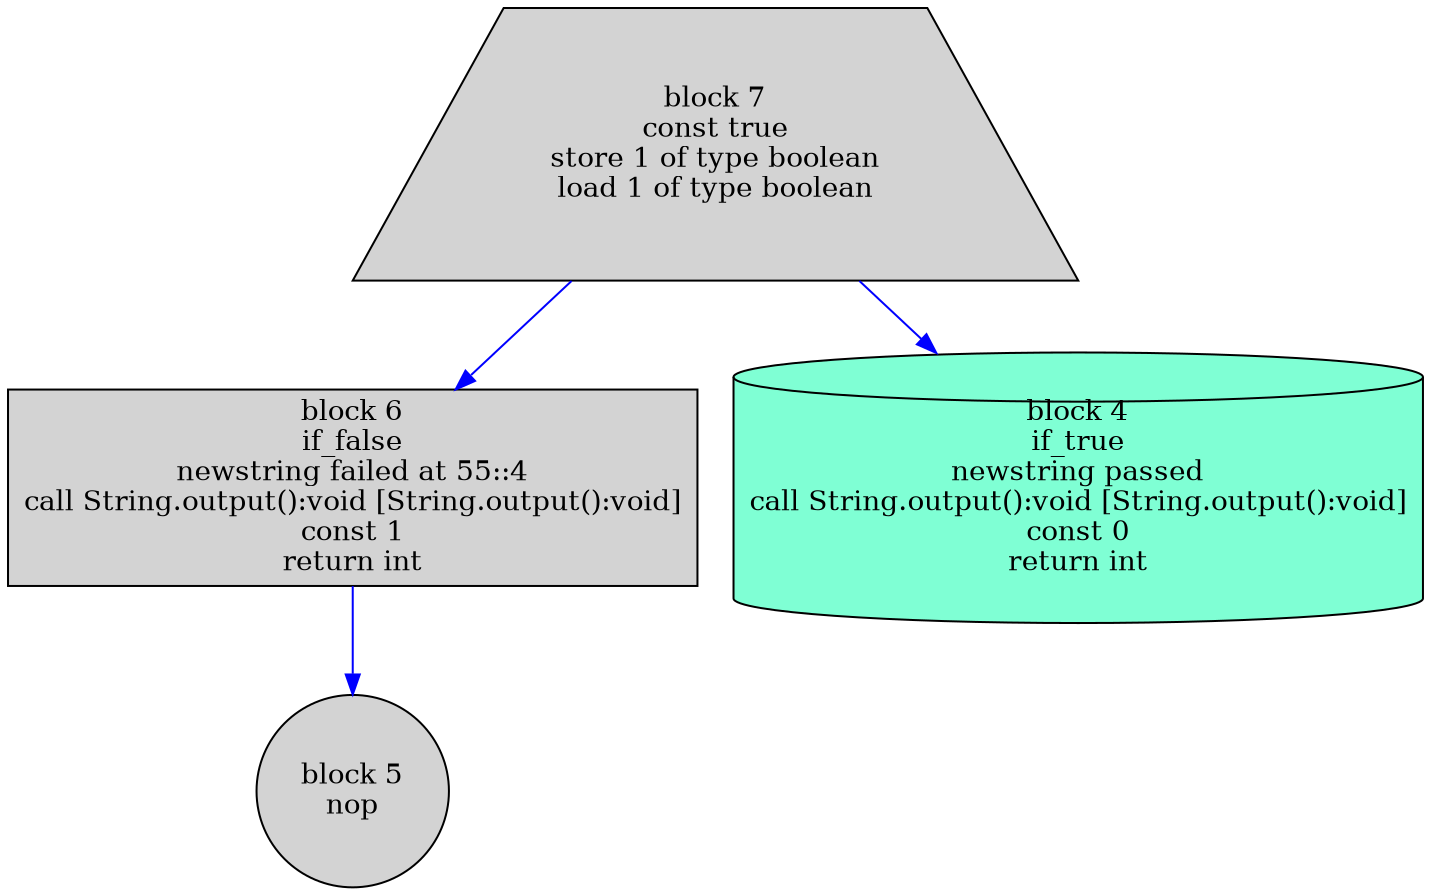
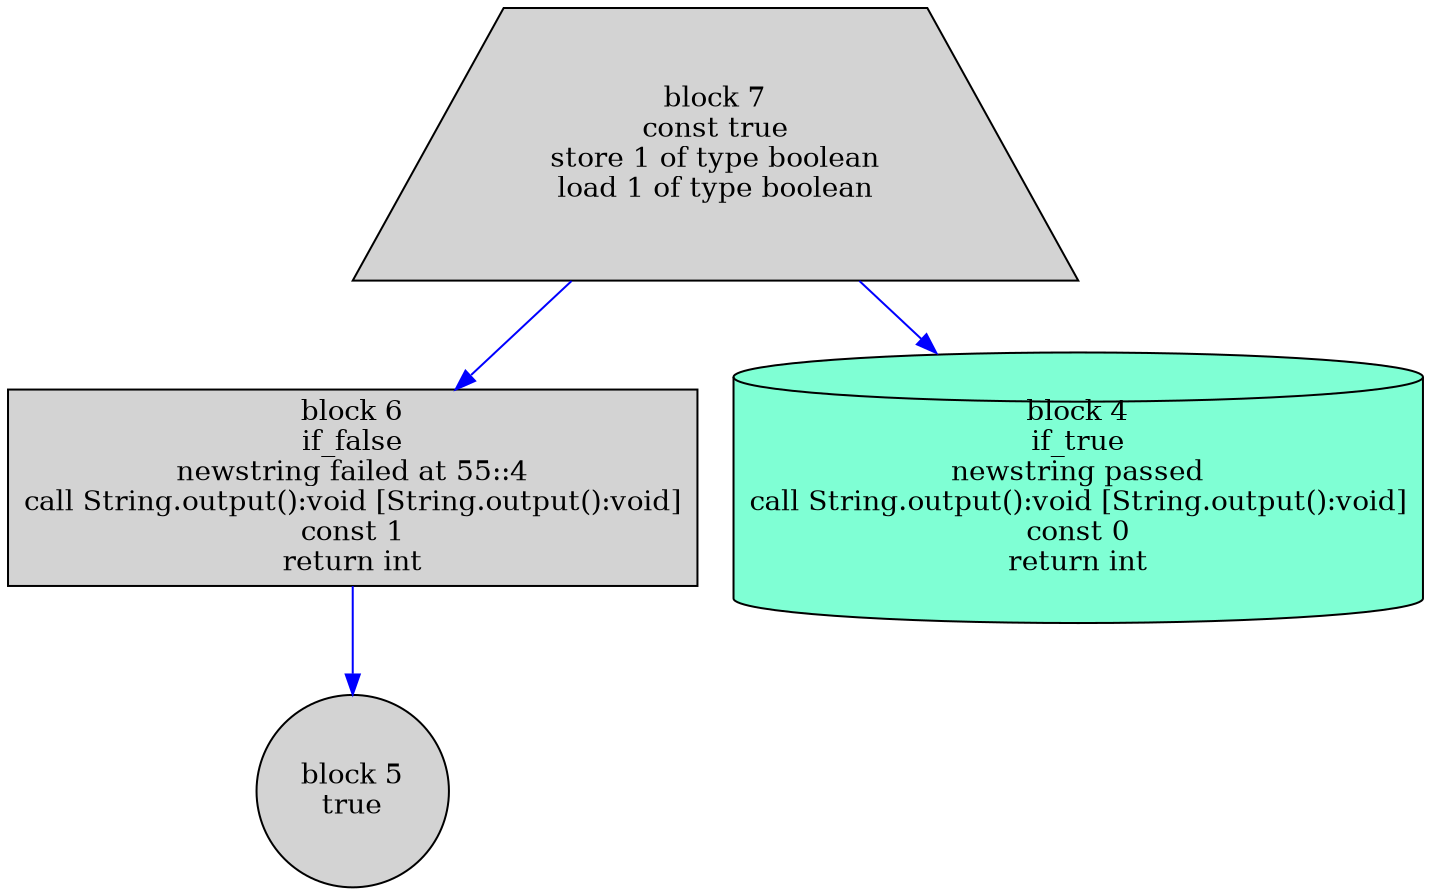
(353, 791) -> (353, 791)
